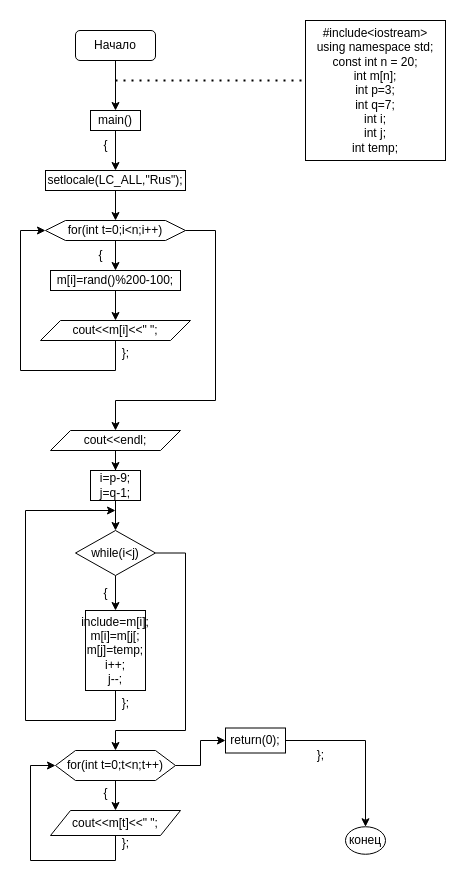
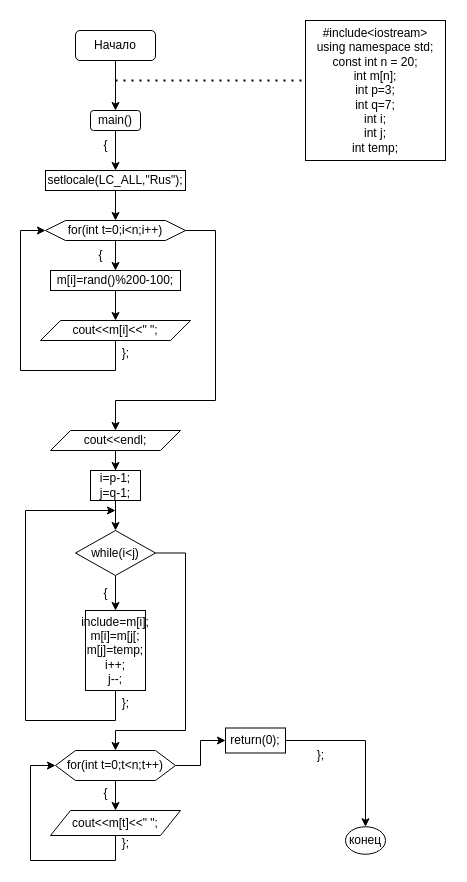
(116, 121) -> (116, 121)
(116, 486) -> (116, 486)
